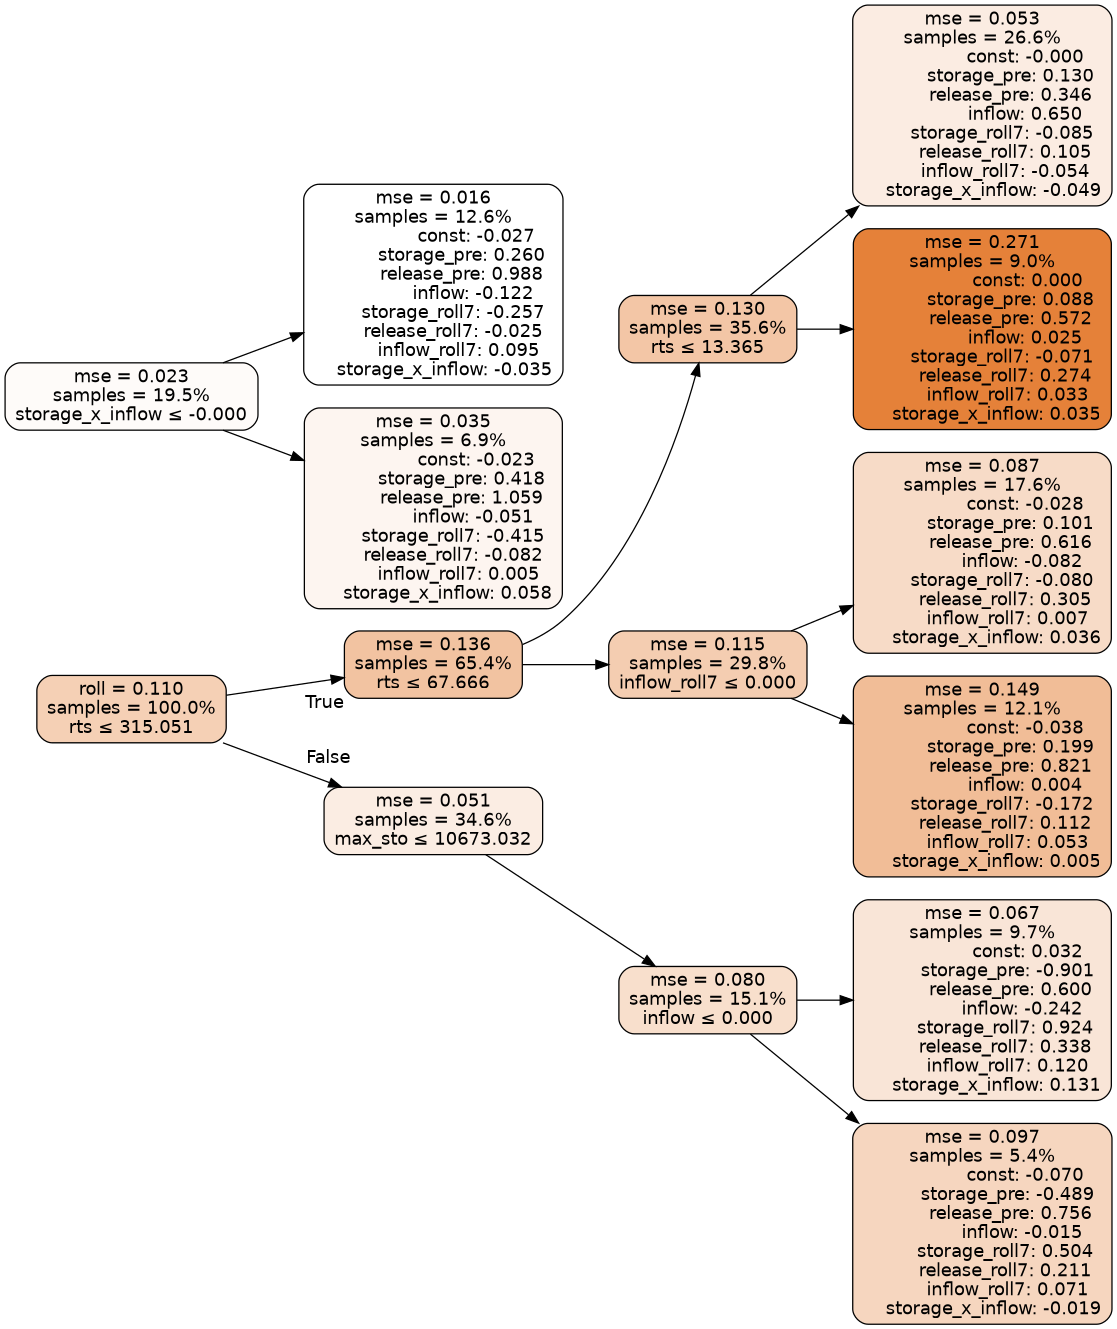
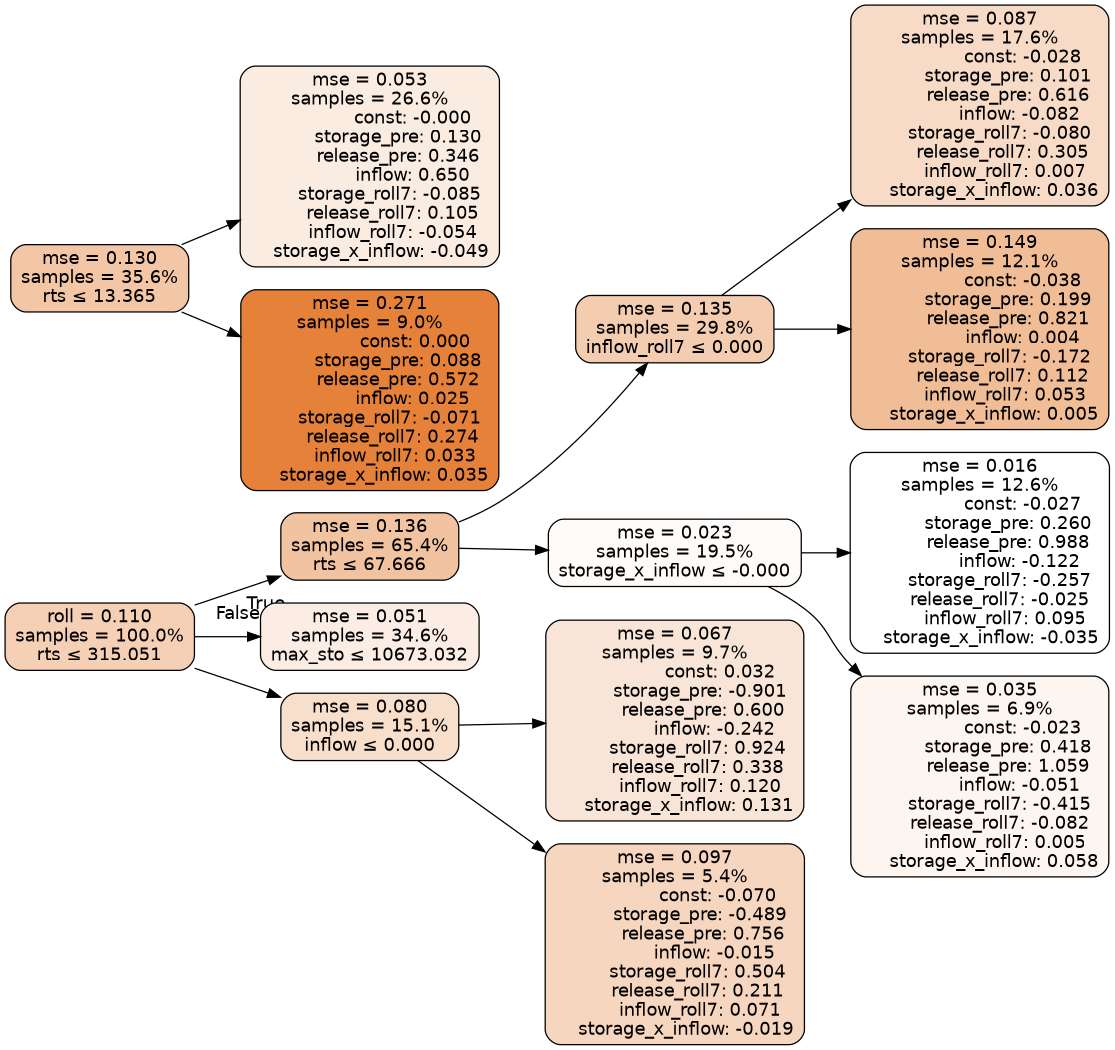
(635, 528) -> (497, 549)
(708, 665) -> (675, 329)
(565, 907) -> (231, 681)
